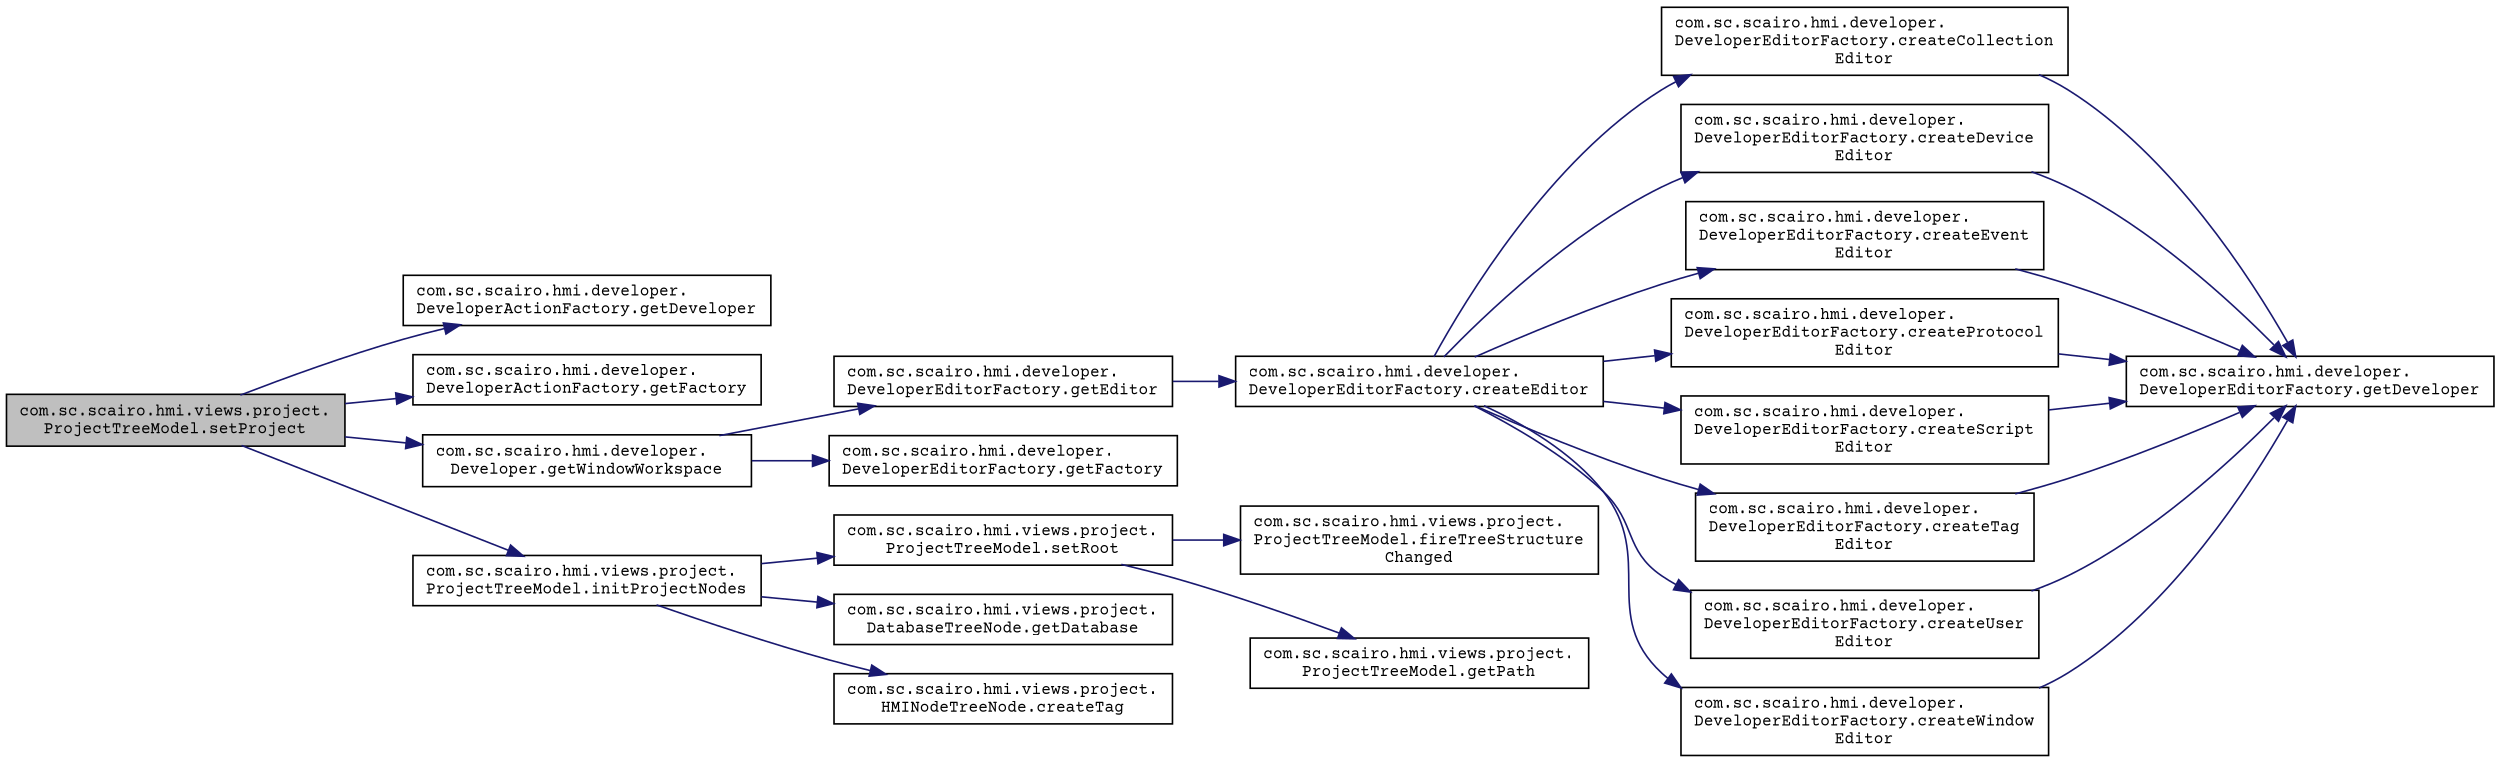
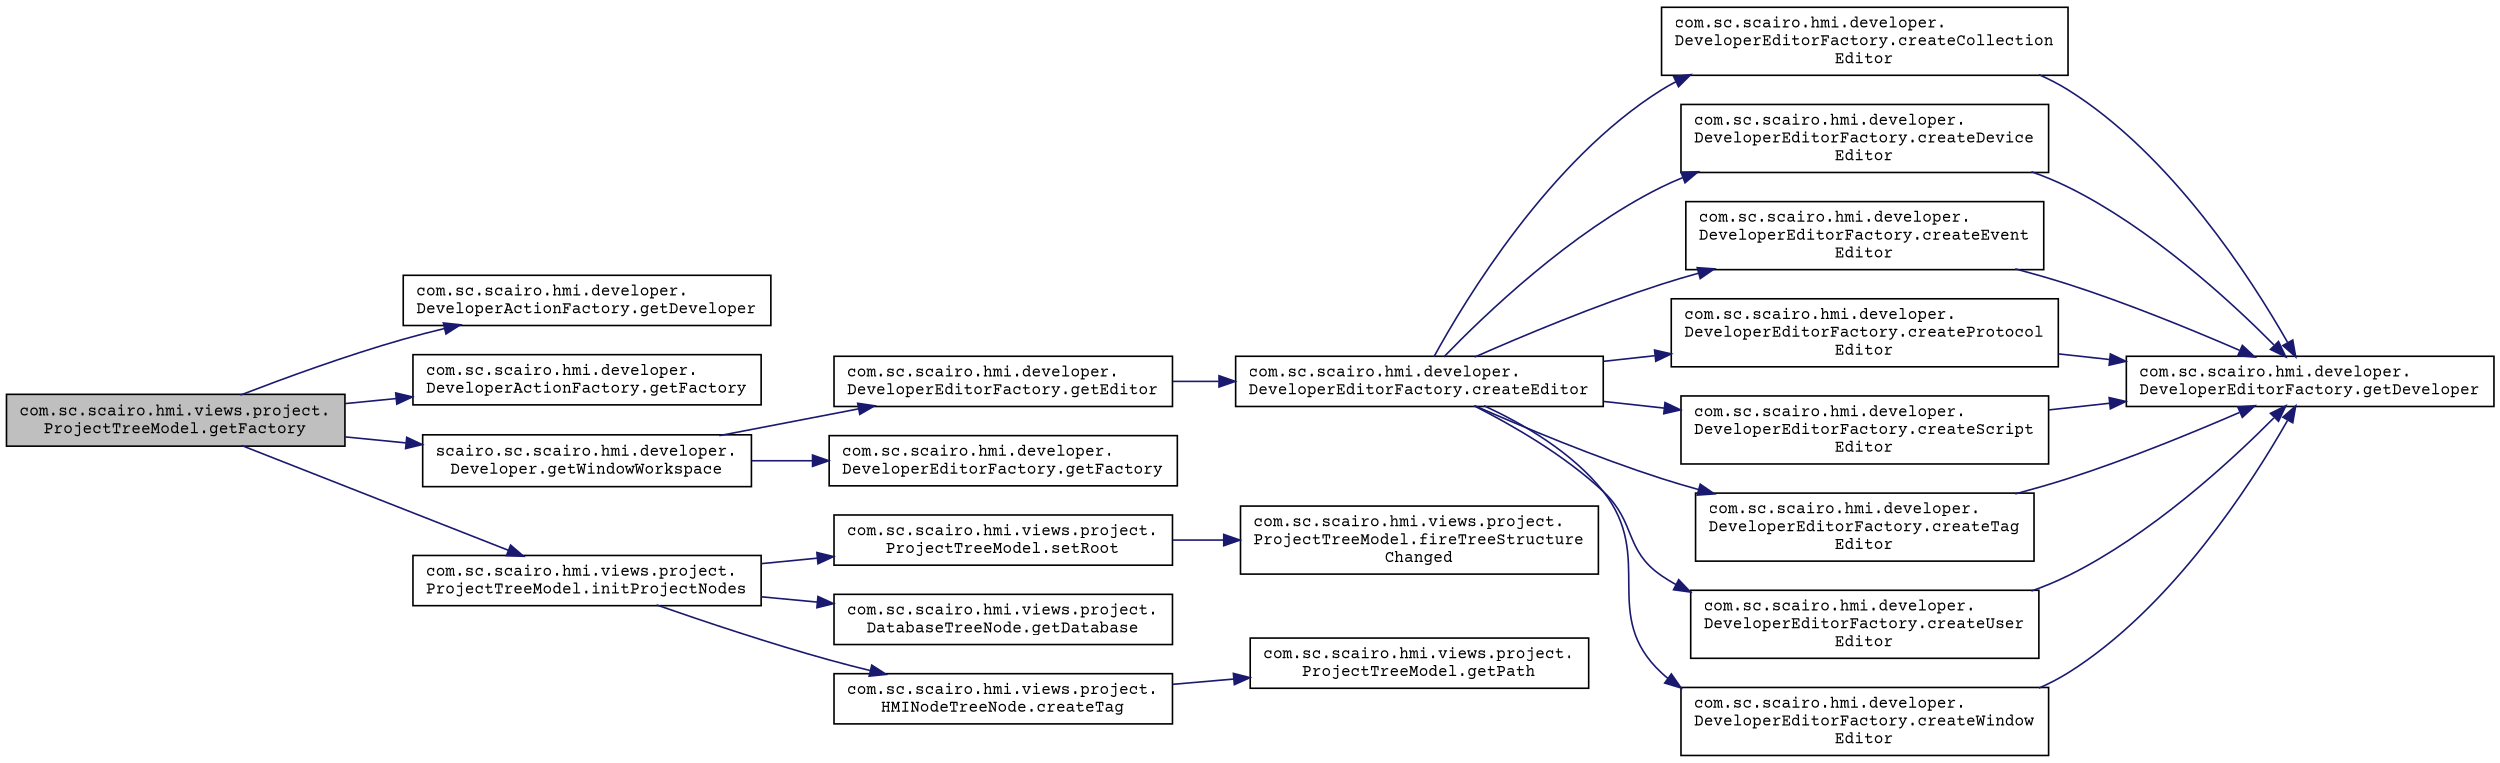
(176, 420) -> (176, 420)
(587, 461) -> (587, 461)
(1231, 596) -> (1203, 682)
